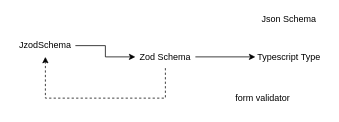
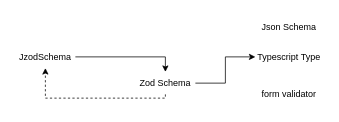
(289, 19) -> (289, 27)
(45, 45) -> (45, 57)
(165, 57) -> (165, 83)
(263, 98) -> (289, 94)
